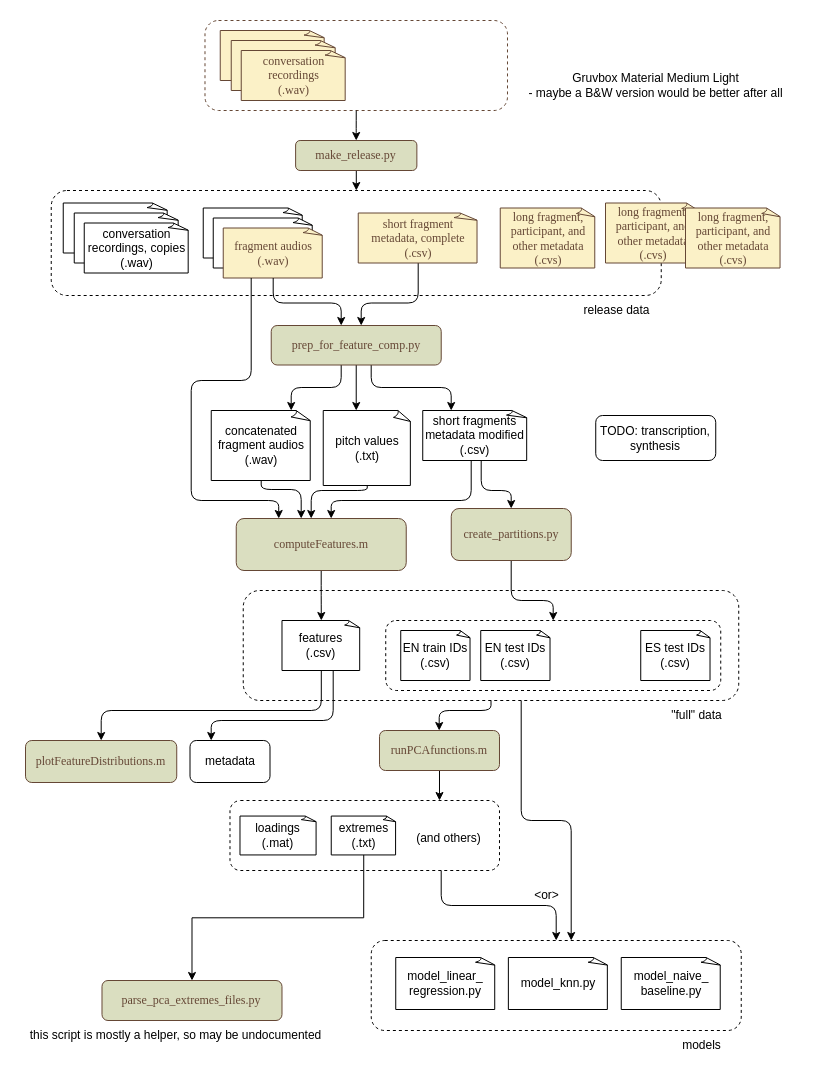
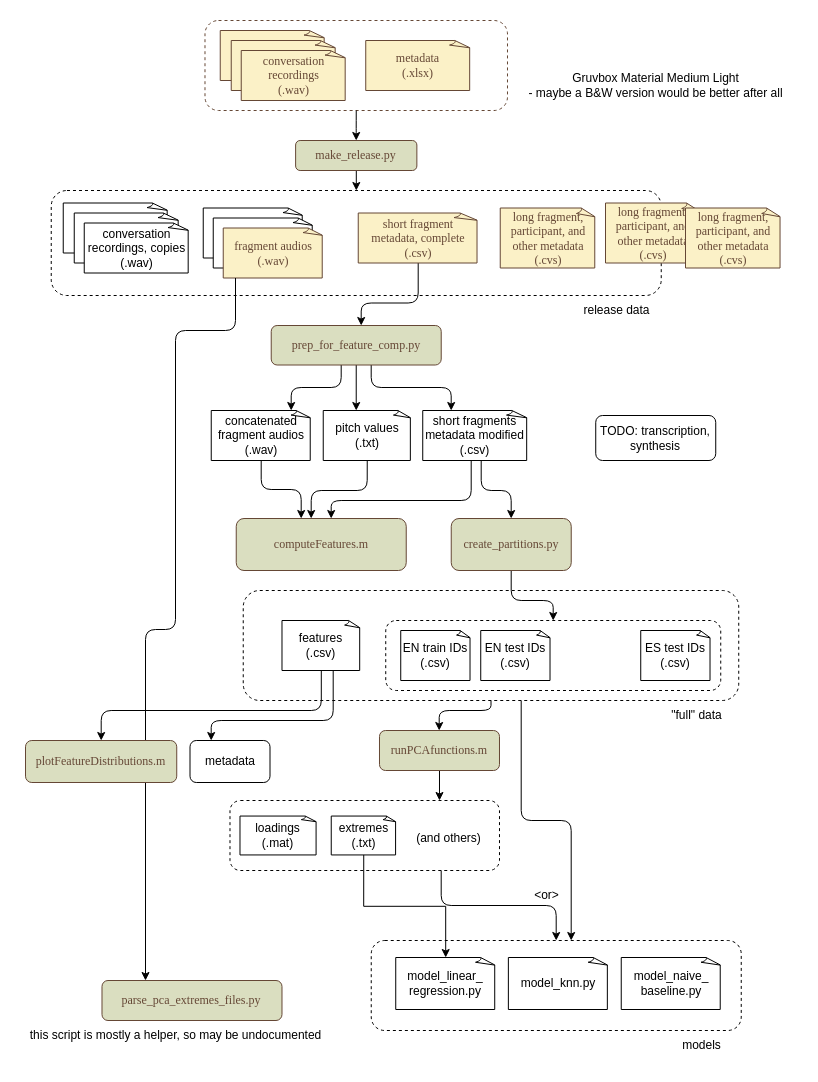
none -> (418, 66)
(303, 303) -> none
(191, 411) -> none
(261, 446) -> (261, 436)
(367, 448) -> (367, 436)
none -> (176, 495)
(511, 535) -> (511, 545)
(321, 589) -> none
(257, 918) -> (426, 906)
